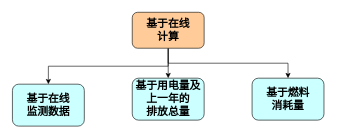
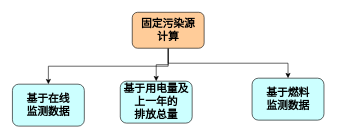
(168, 30) -> (168, 30)
(168, 99) -> (156, 102)
(288, 99) -> (288, 99)
